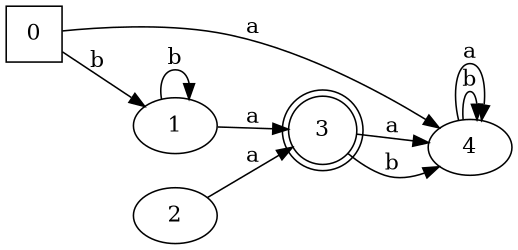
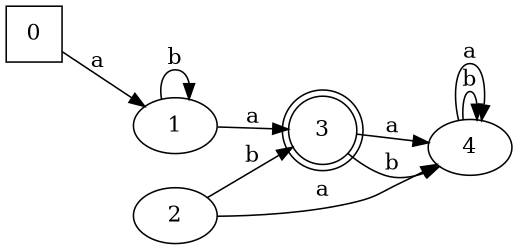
(252, 41) -> (324, 208)
(98, 61) -> (98, 61)
(253, 156) -> (253, 156)
